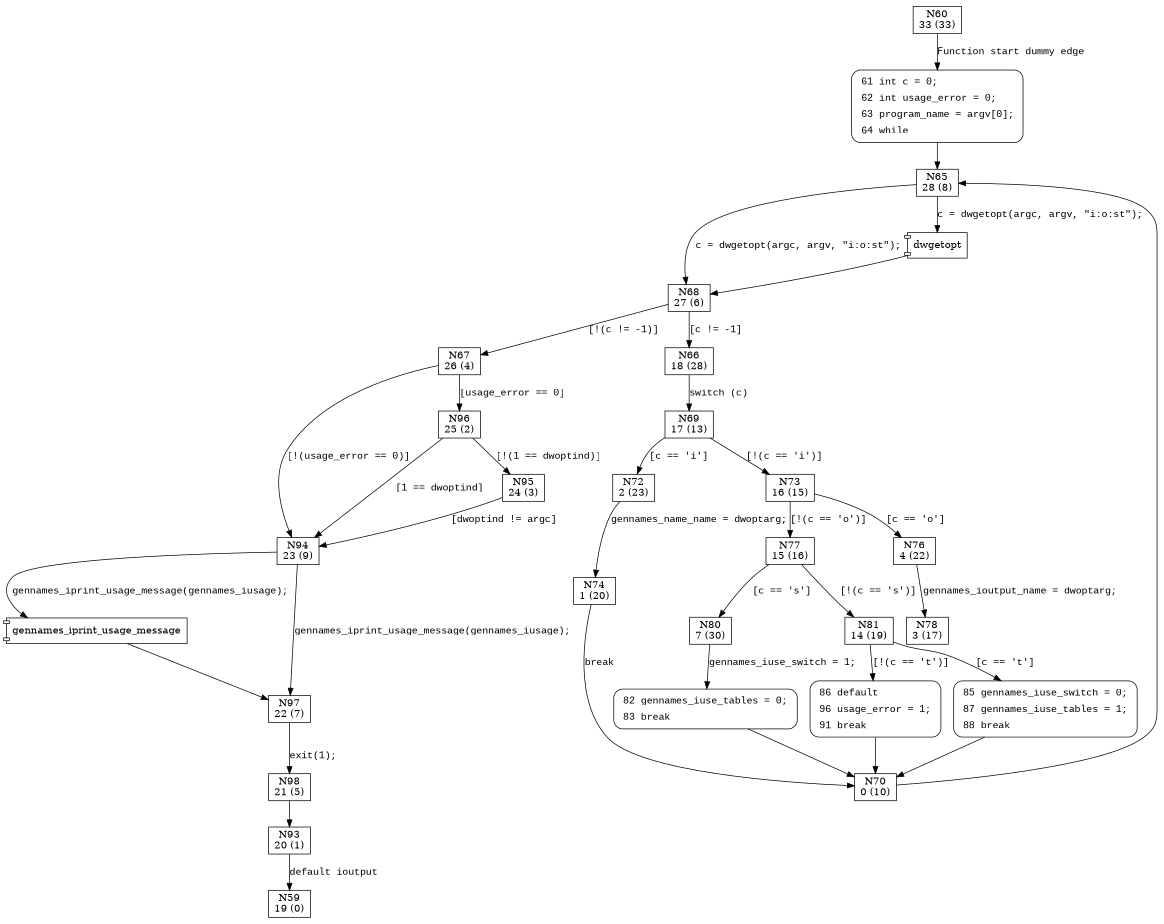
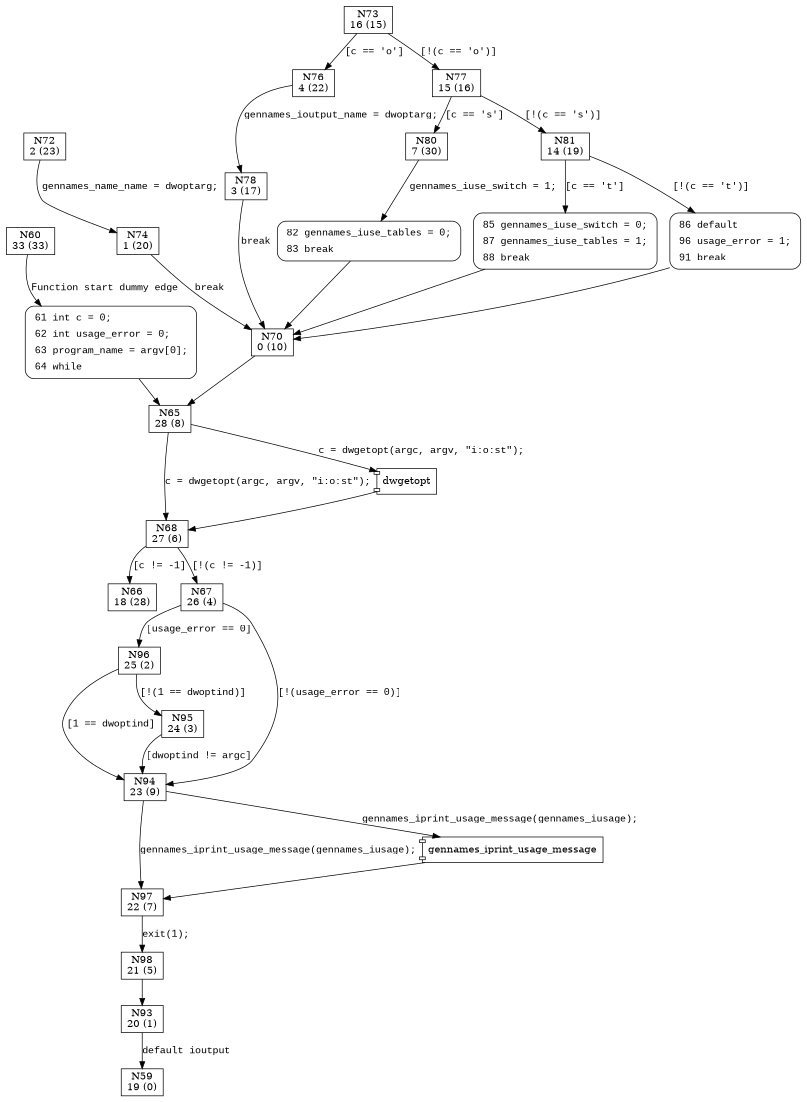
none -> (240, 263)
(689, 425) -> none
